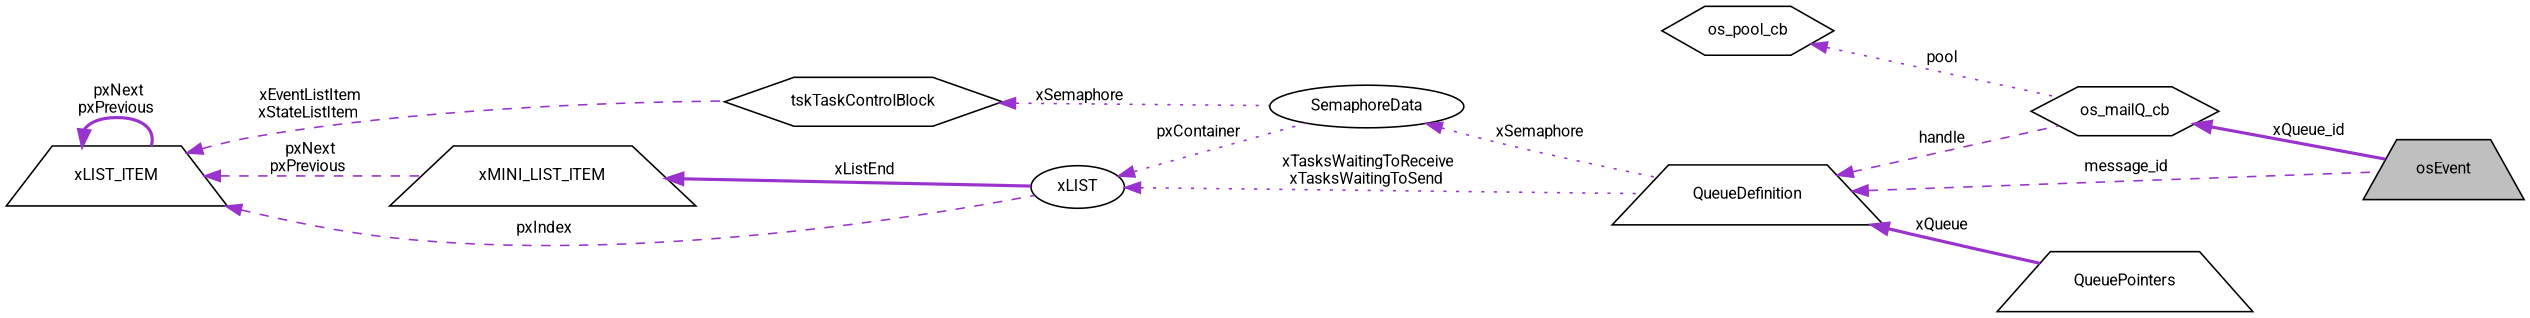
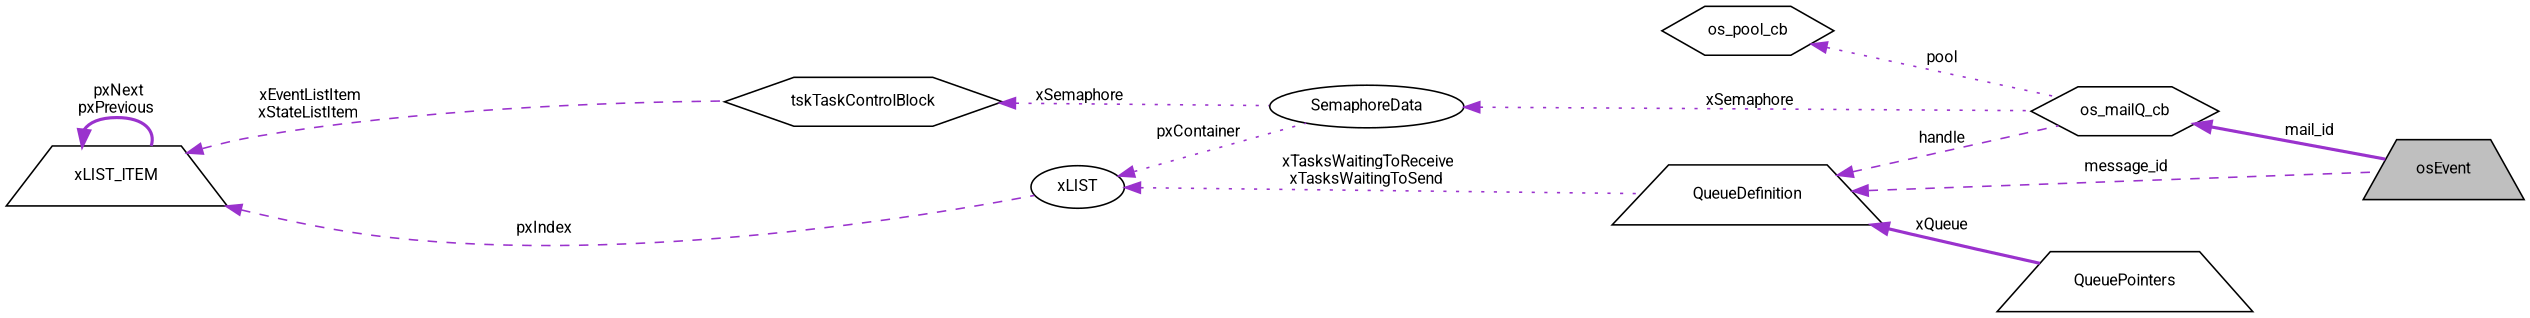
(2308, 131) -> (2308, 131)
(1549, 154) -> (1756, 109)
(543, 176) -> none
